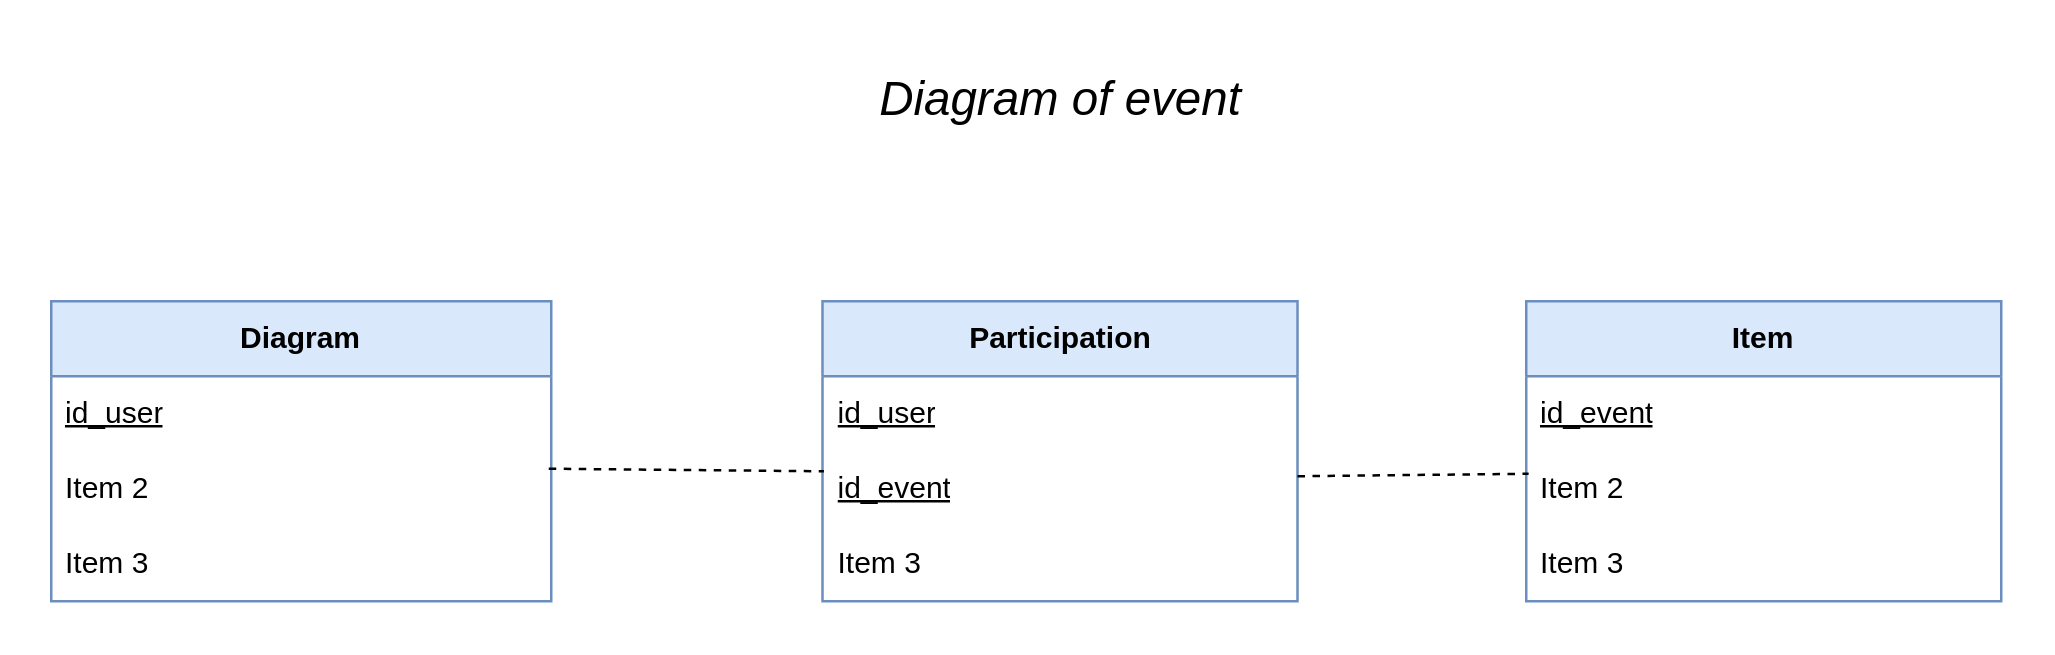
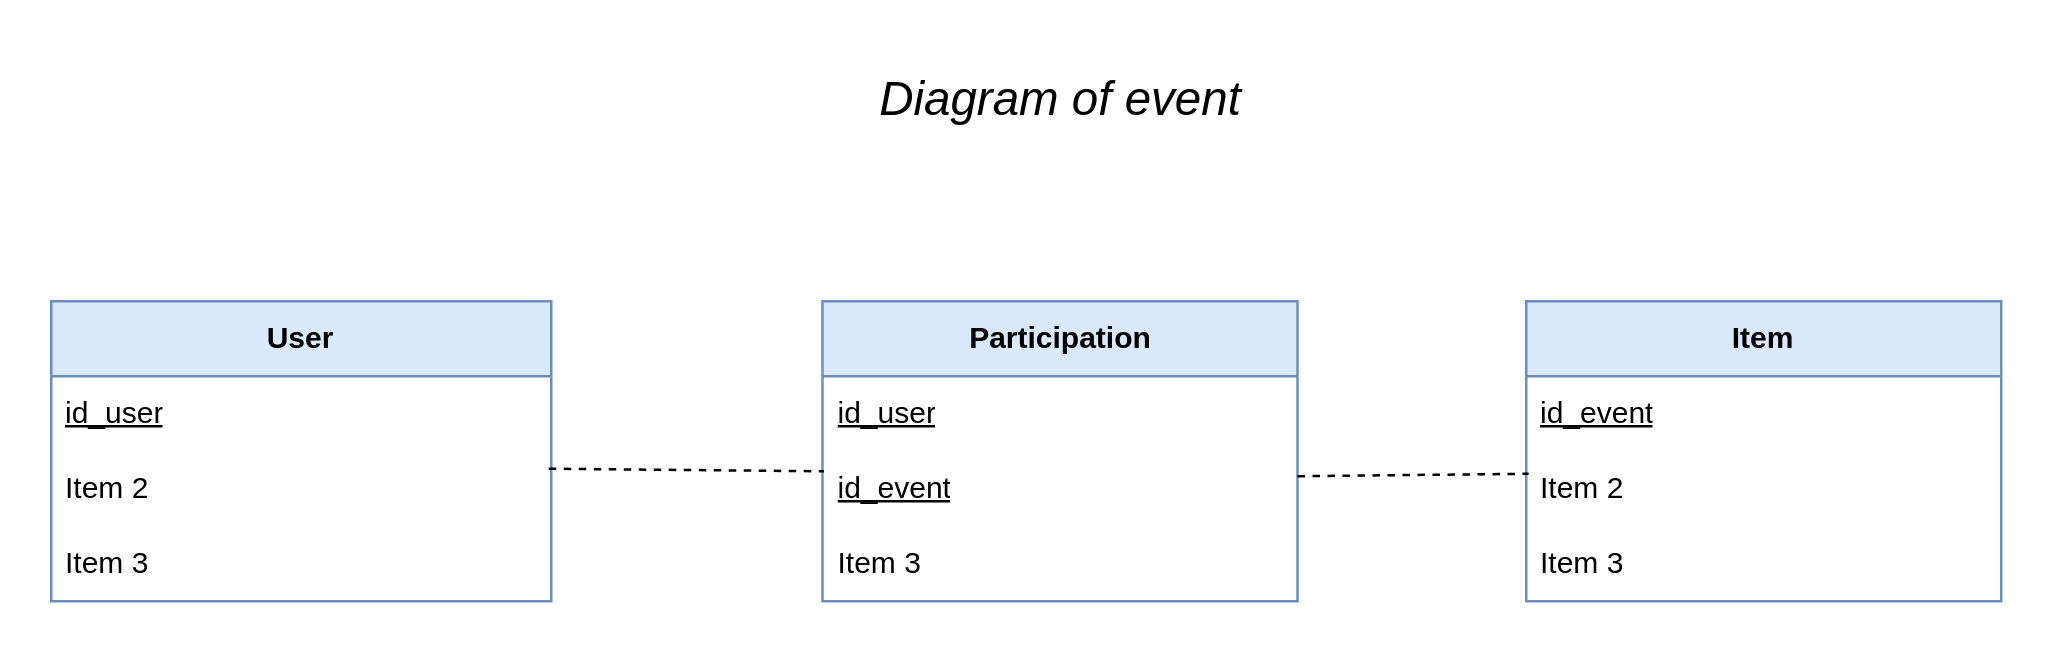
(301, 339) -> (301, 339)
